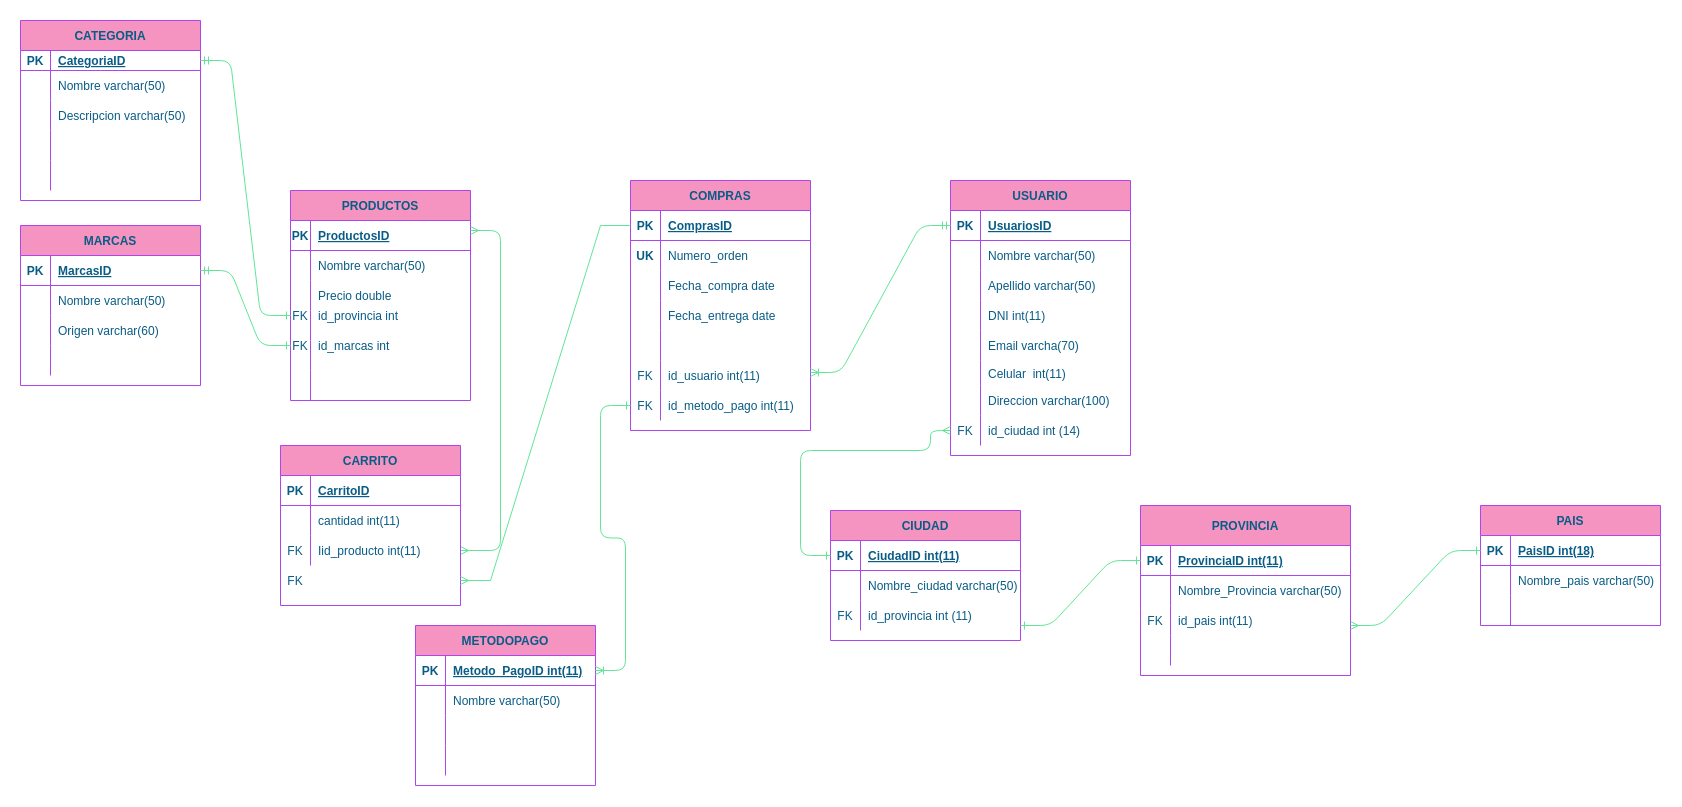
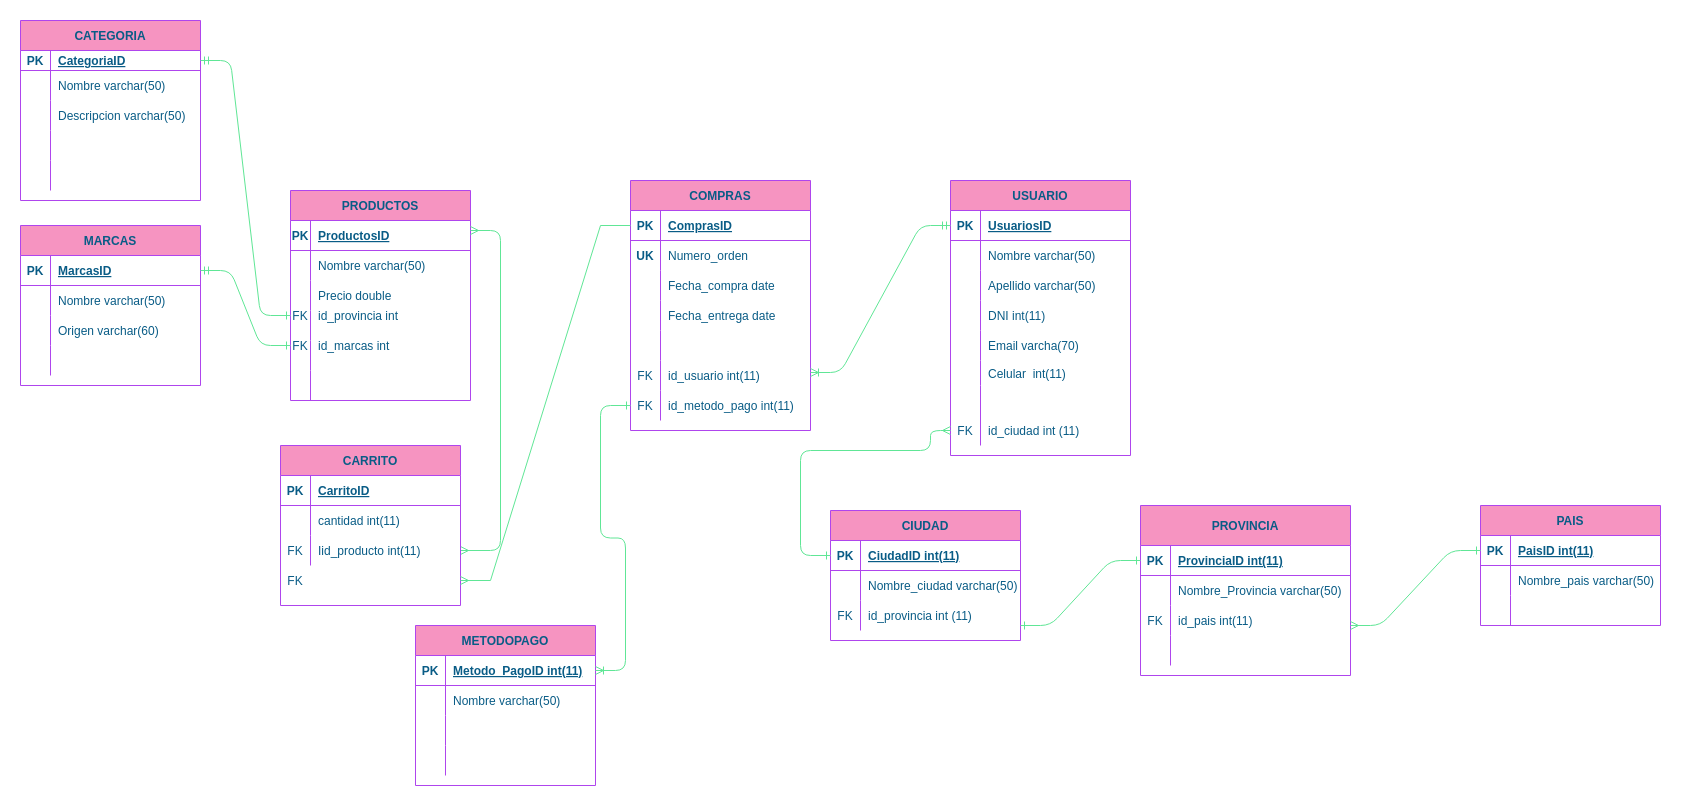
(1056, 401) -> none
(1041, 431) -> (1041, 431)
(1560, 551) -> (1560, 551)
